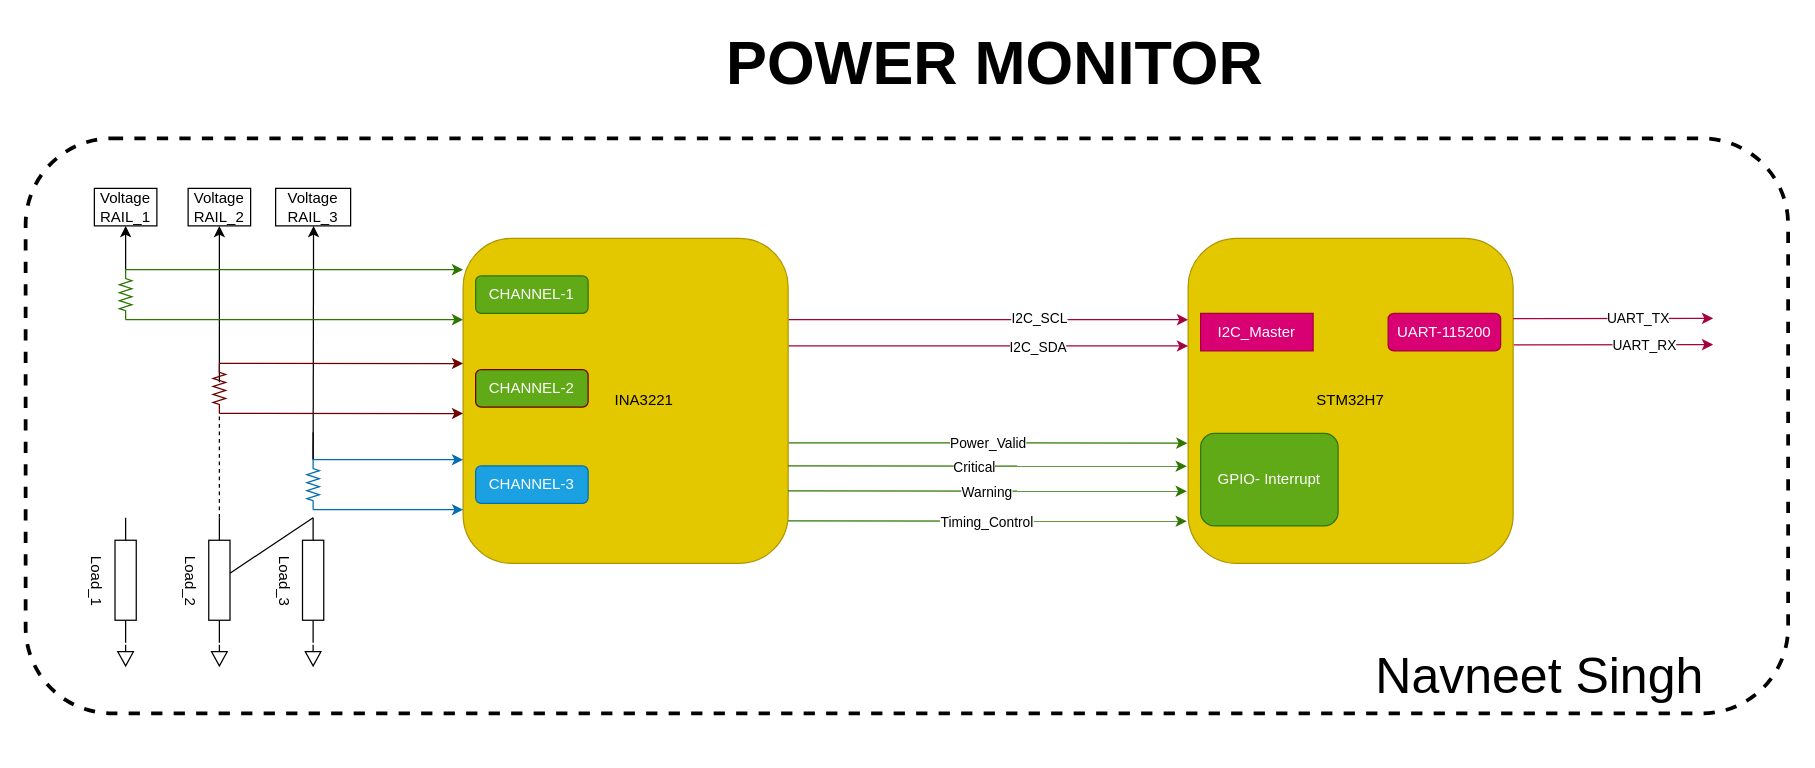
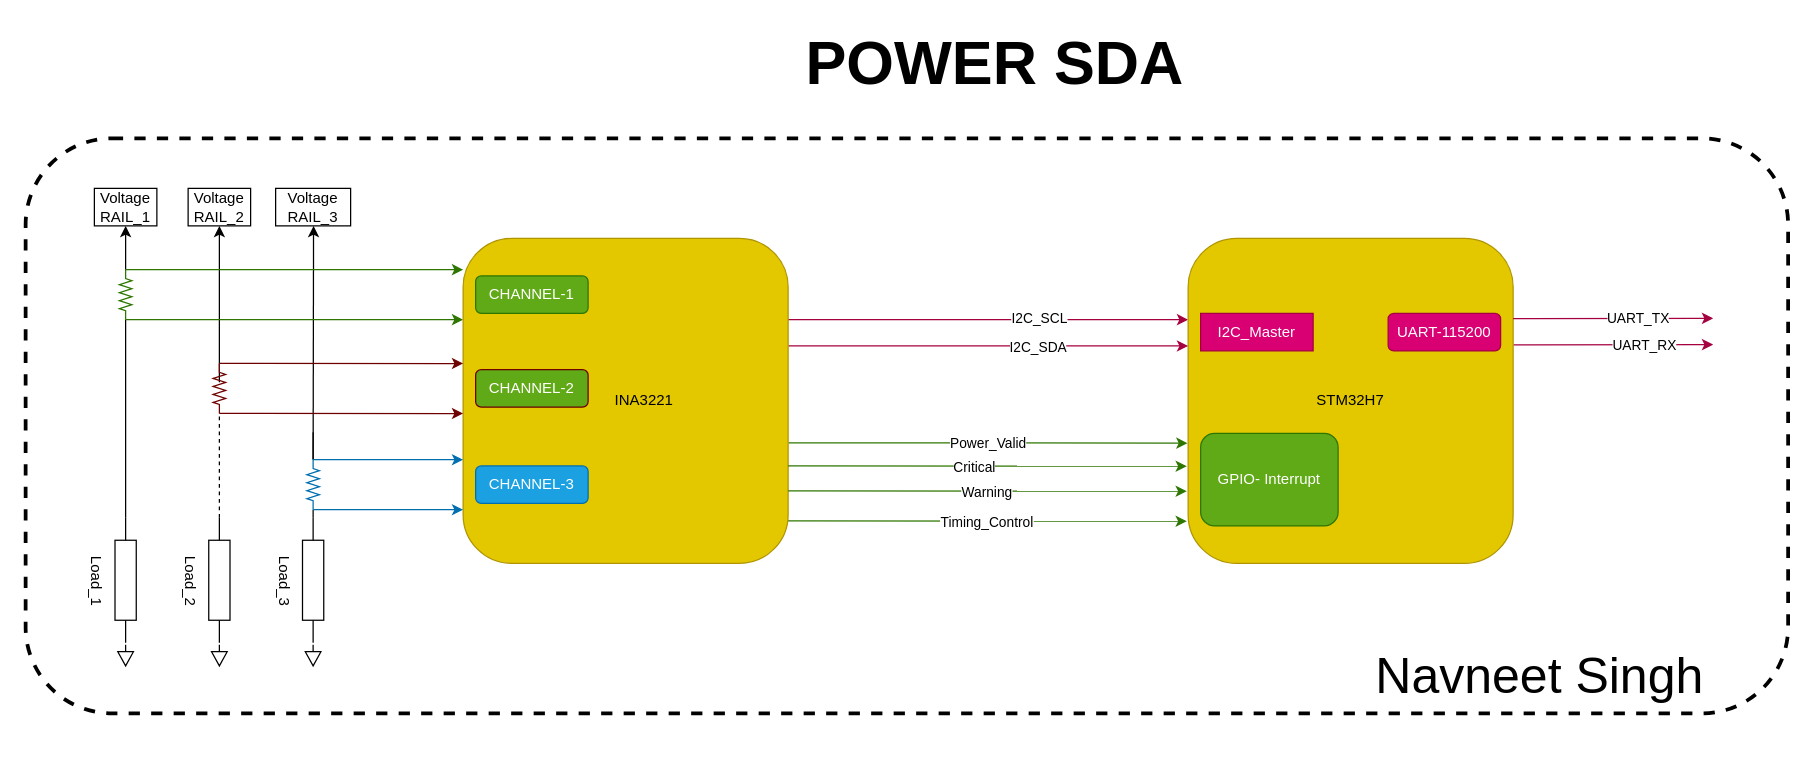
(995, 63) -> (995, 63)
none -> (126, 420)
(272, 545) -> (313, 515)
